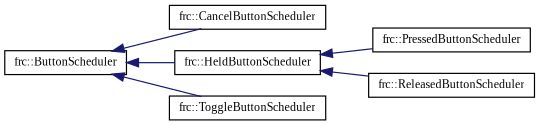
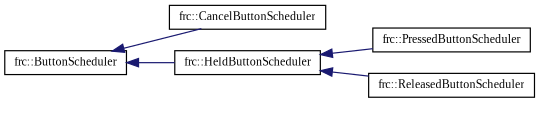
(248, 108) -> none
